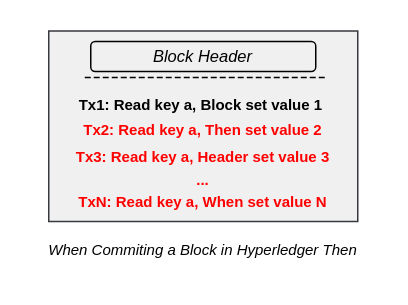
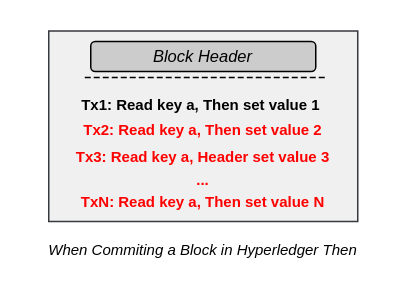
(203, 56) -> (203, 56)
(203, 104) -> (203, 104)
(203, 202) -> (203, 202)
